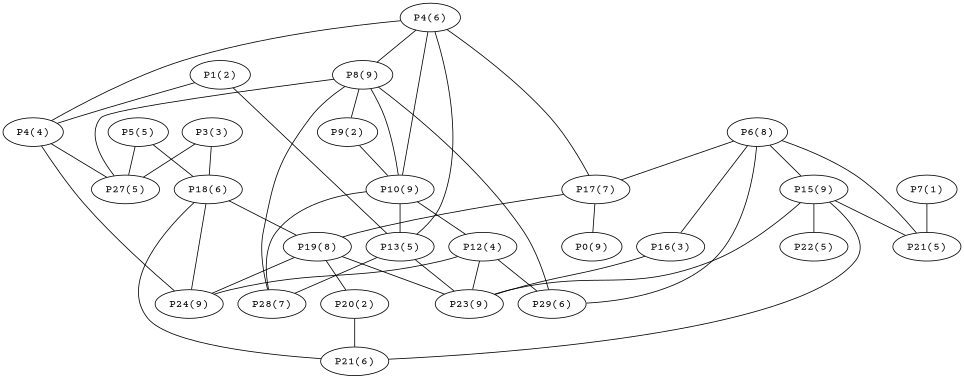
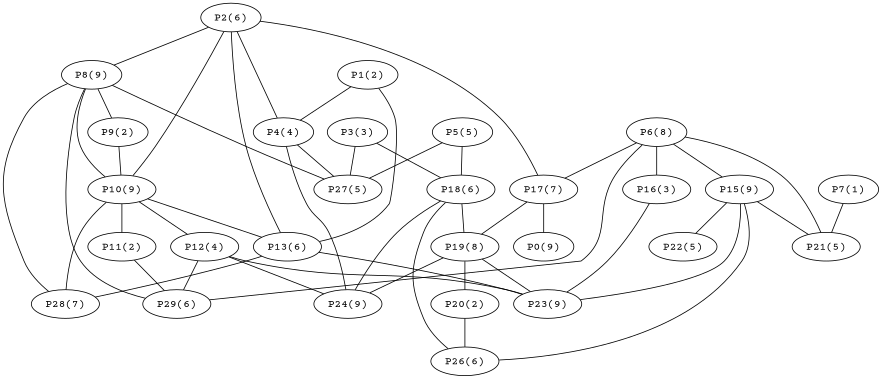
(430, 18) -> (231, 18)
none -> (122, 247)
(400, 247) -> (287, 247)
(355, 361) -> (465, 361)
